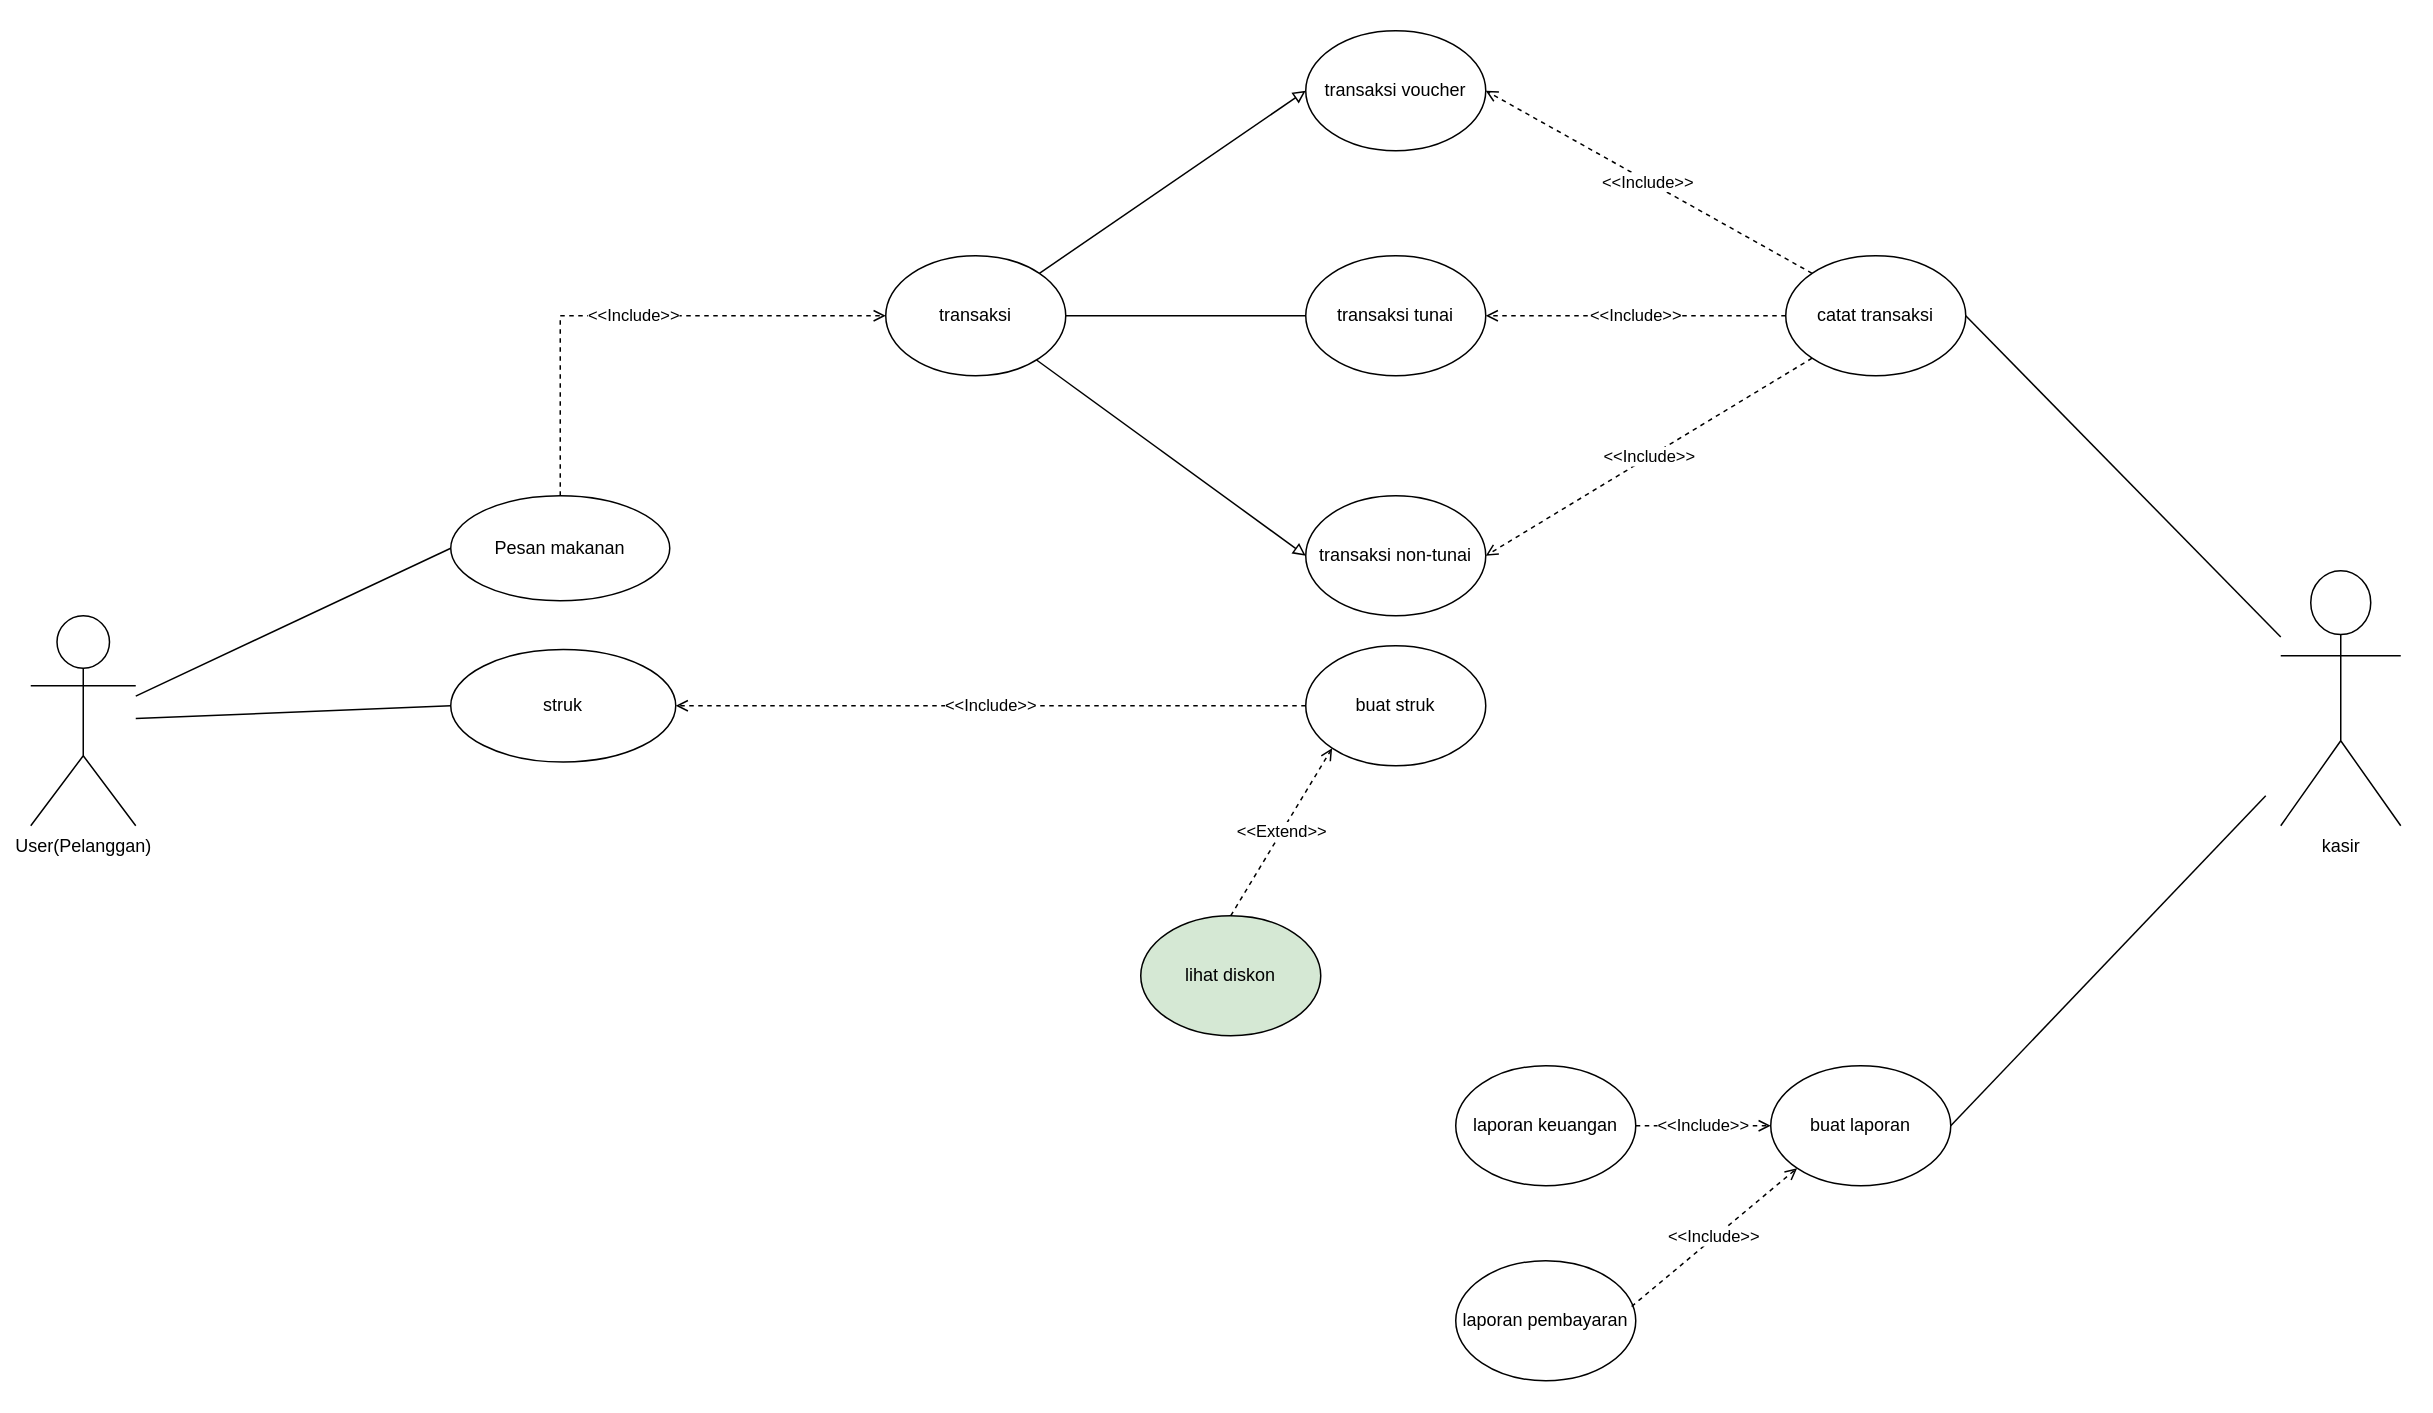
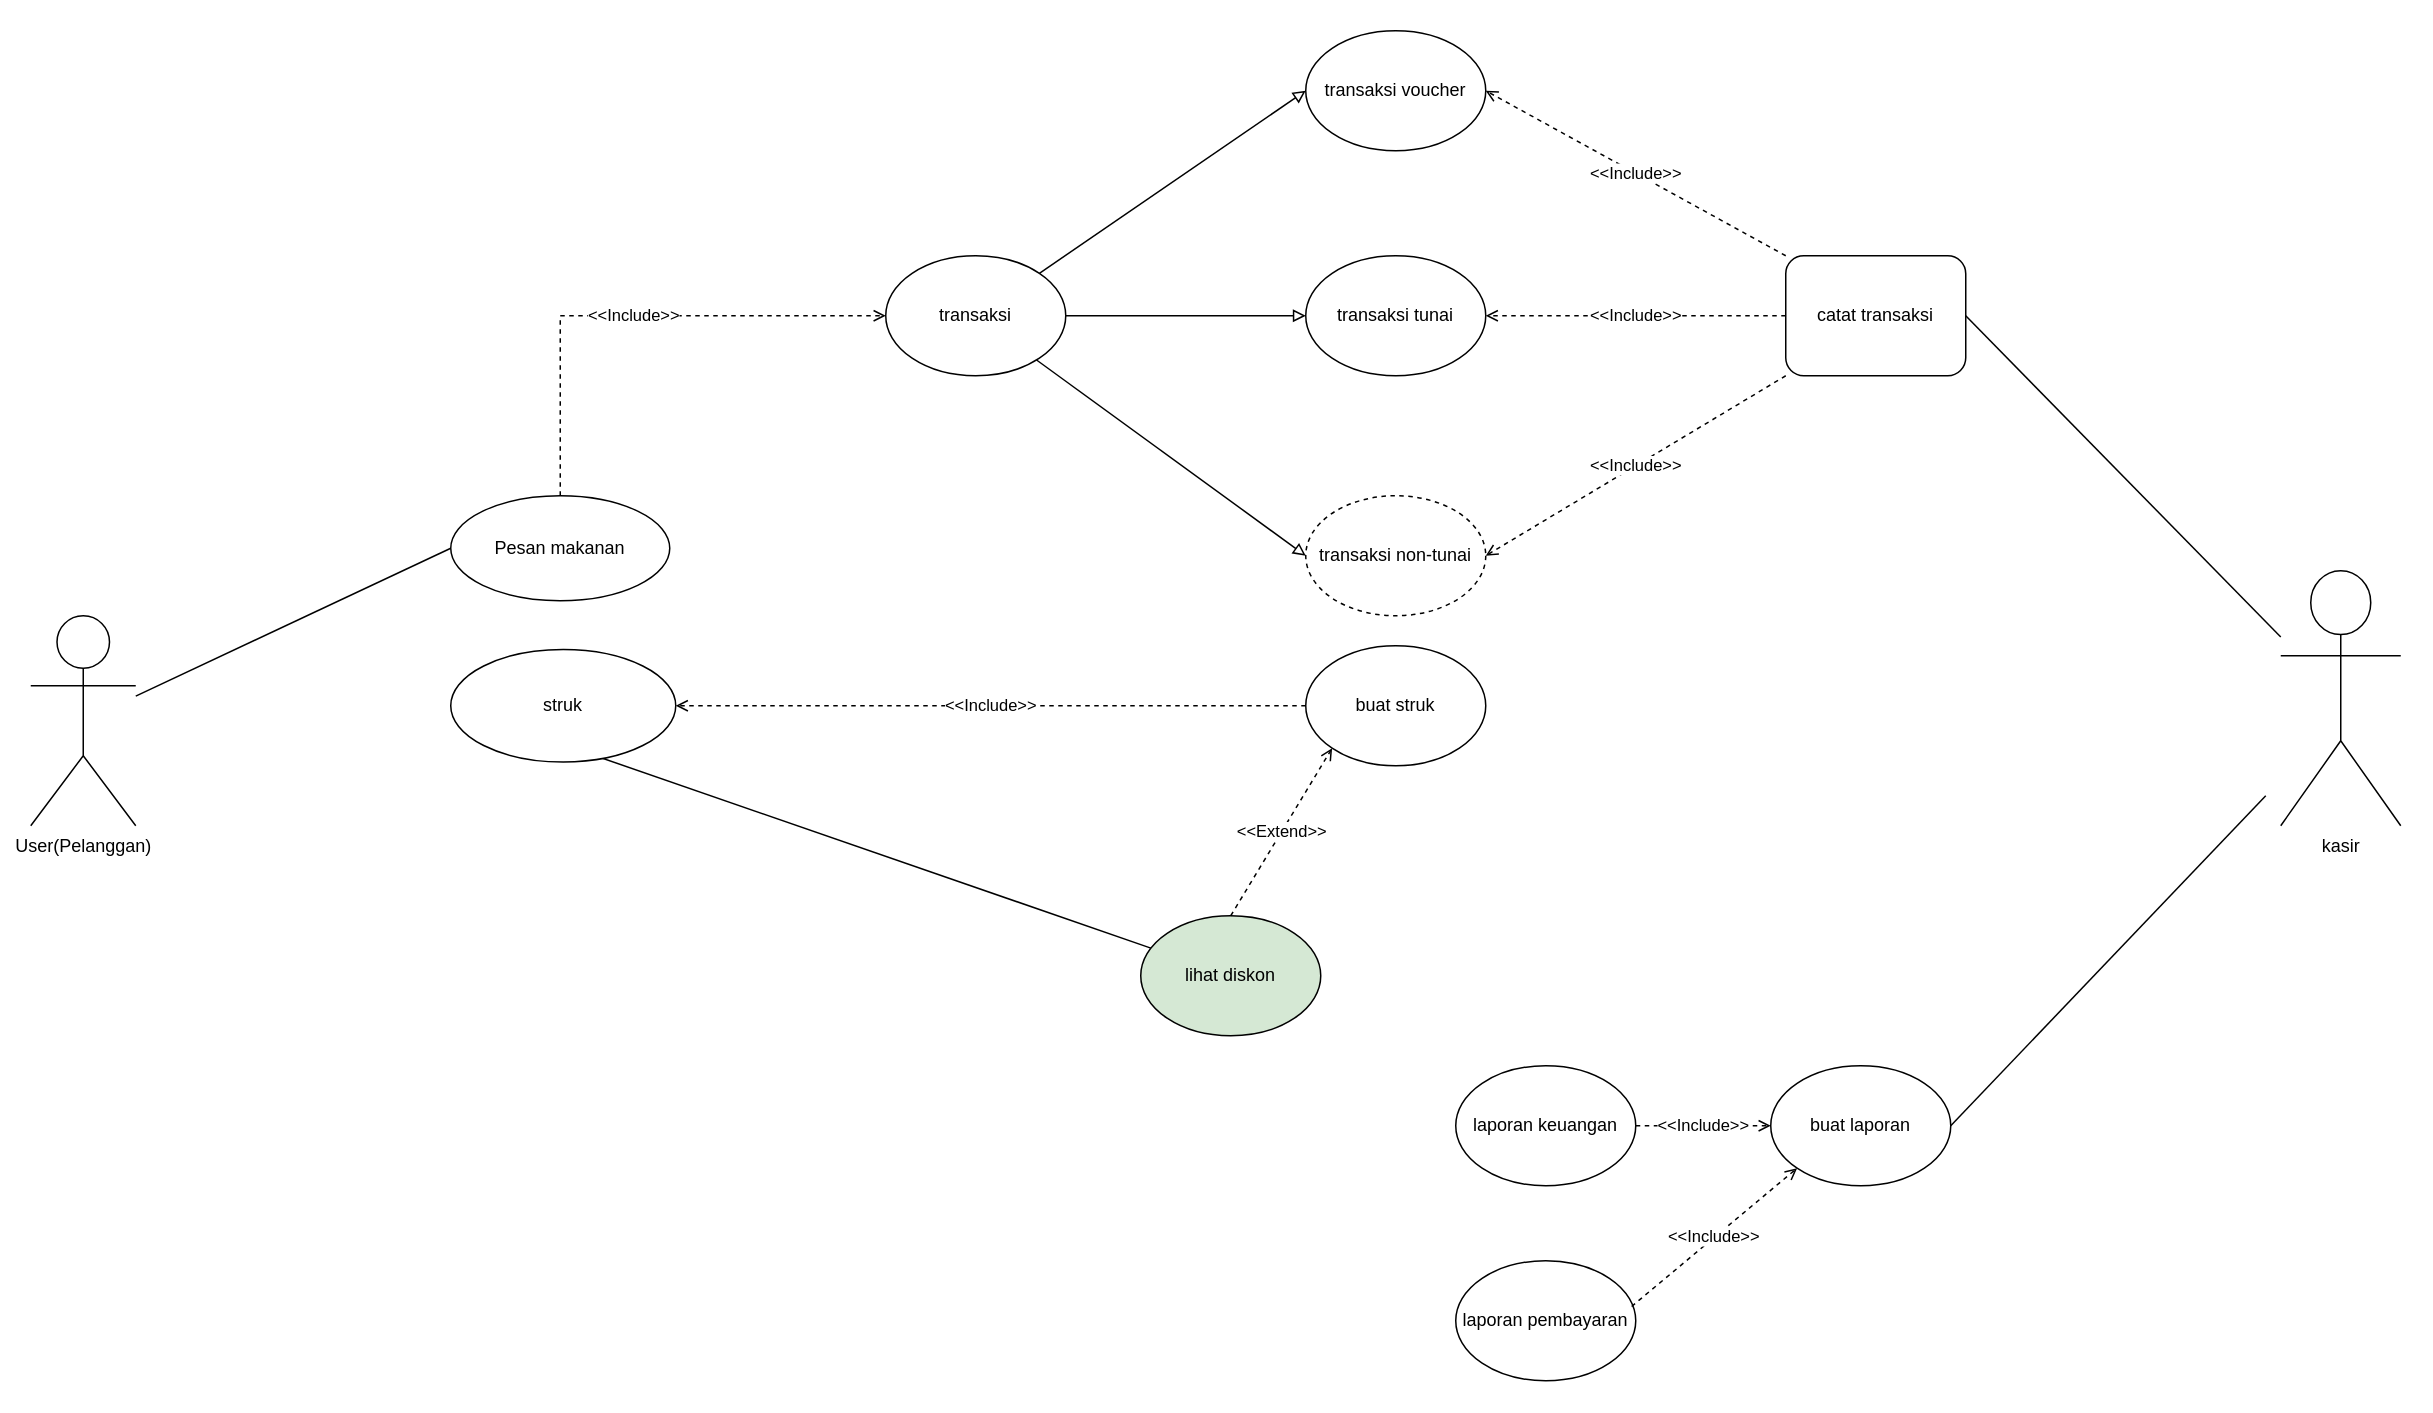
(1297, 316) -> (1292, 316)
(1876, 316) -> (1876, 316)
(1396, 556) -> (1396, 556)
(294, 712) -> (877, 853)
